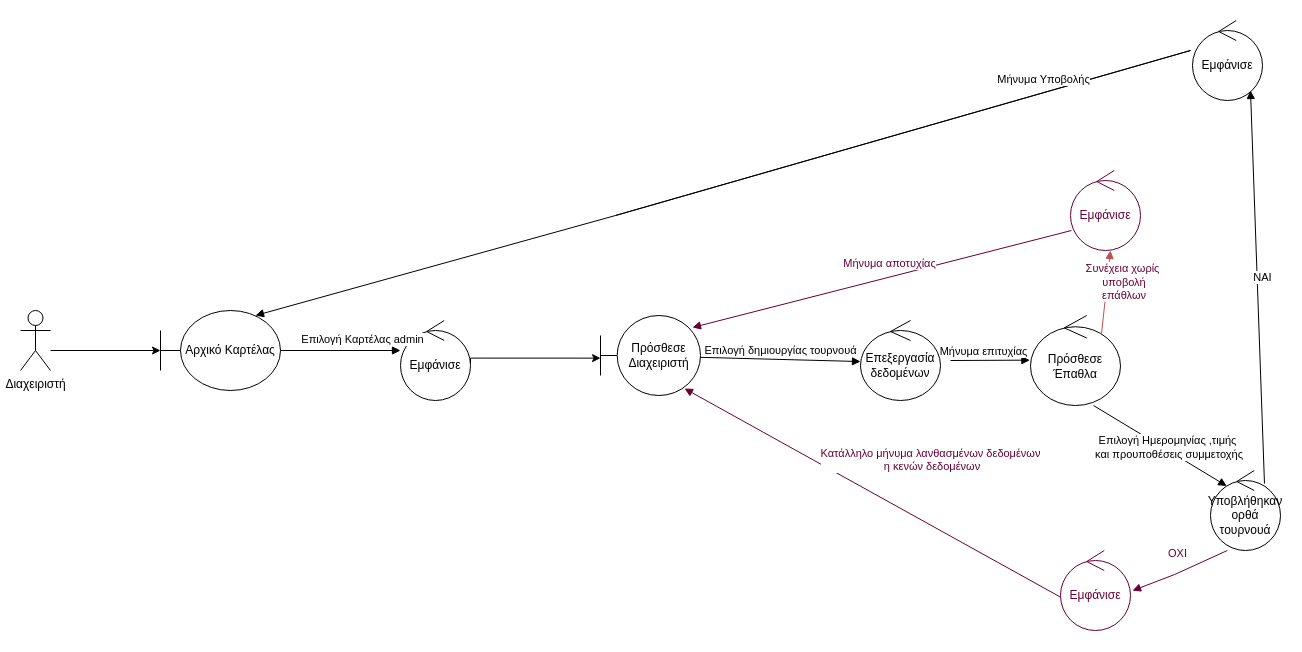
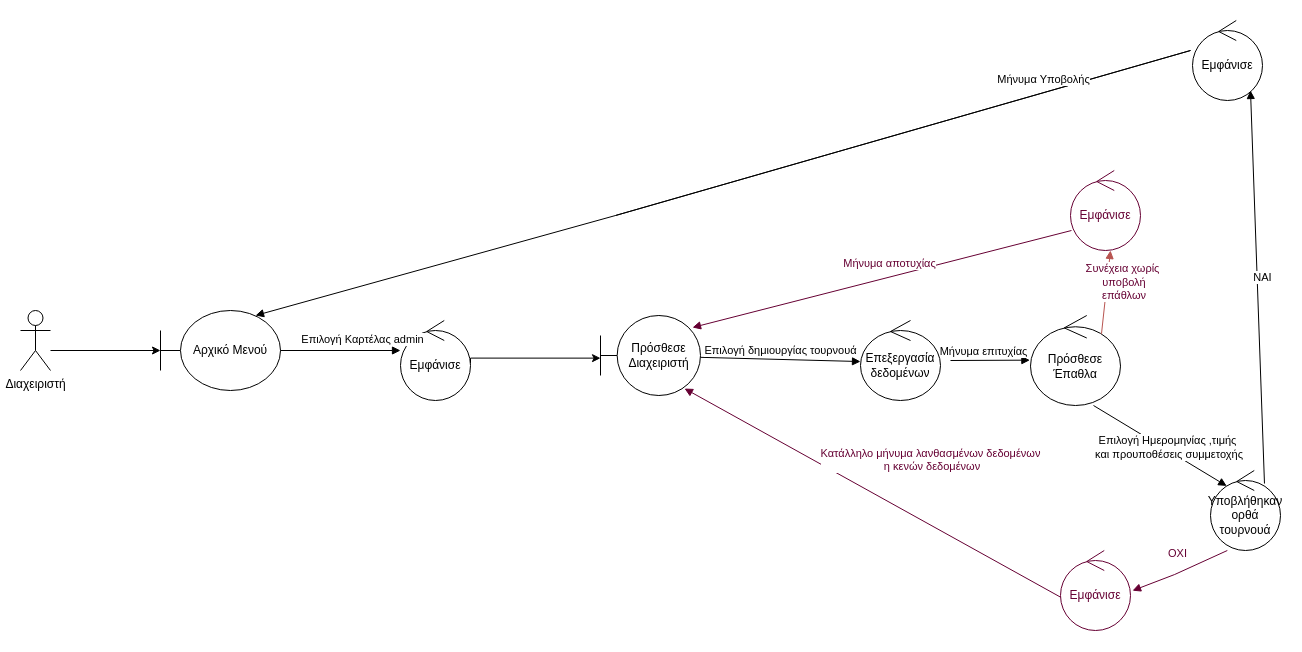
(231, 351) -> (231, 351)
